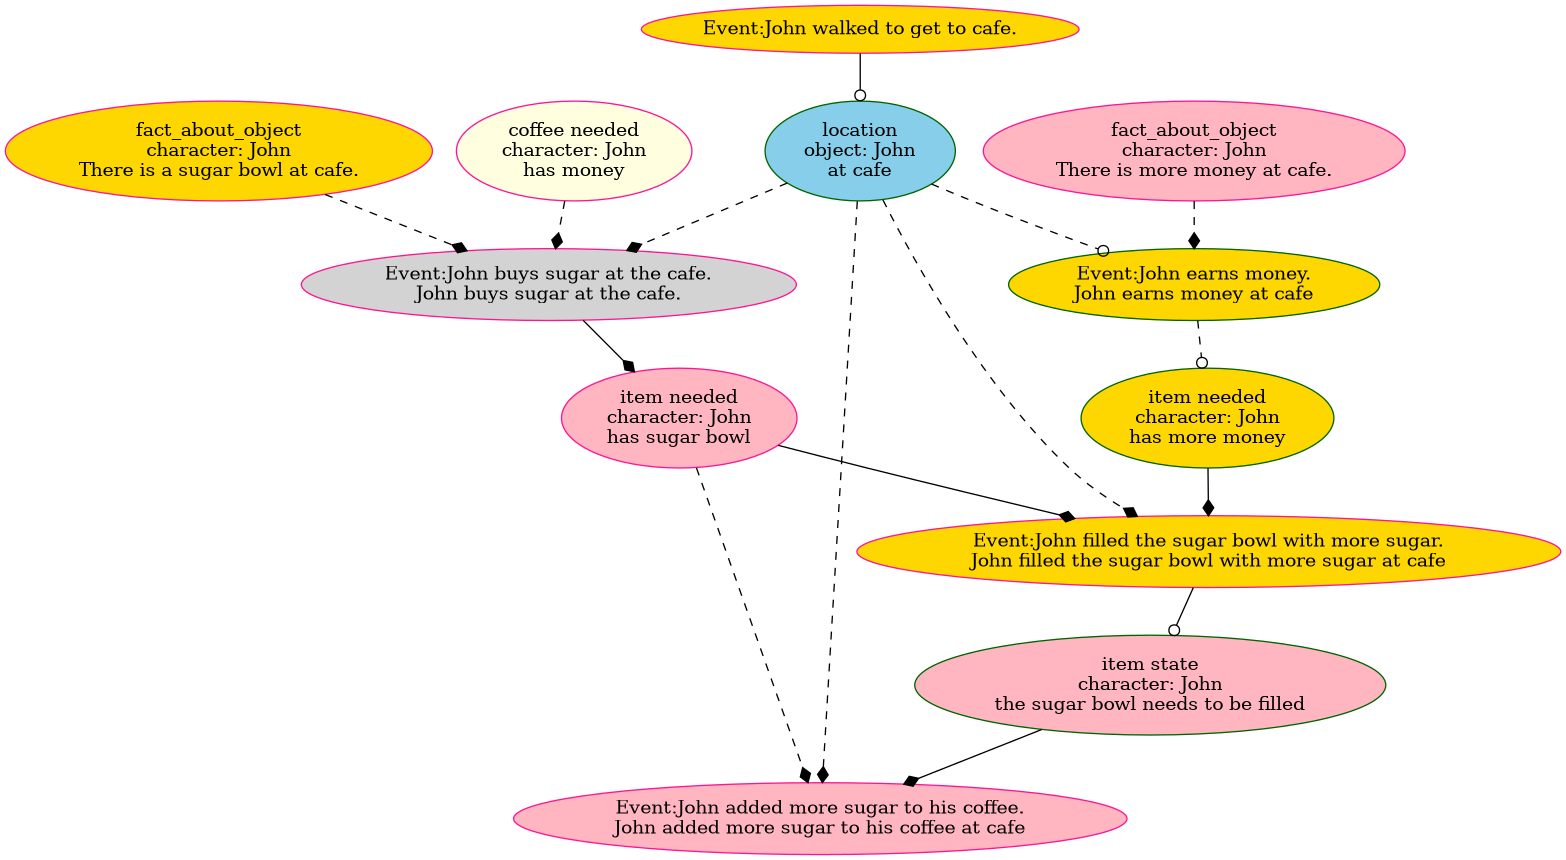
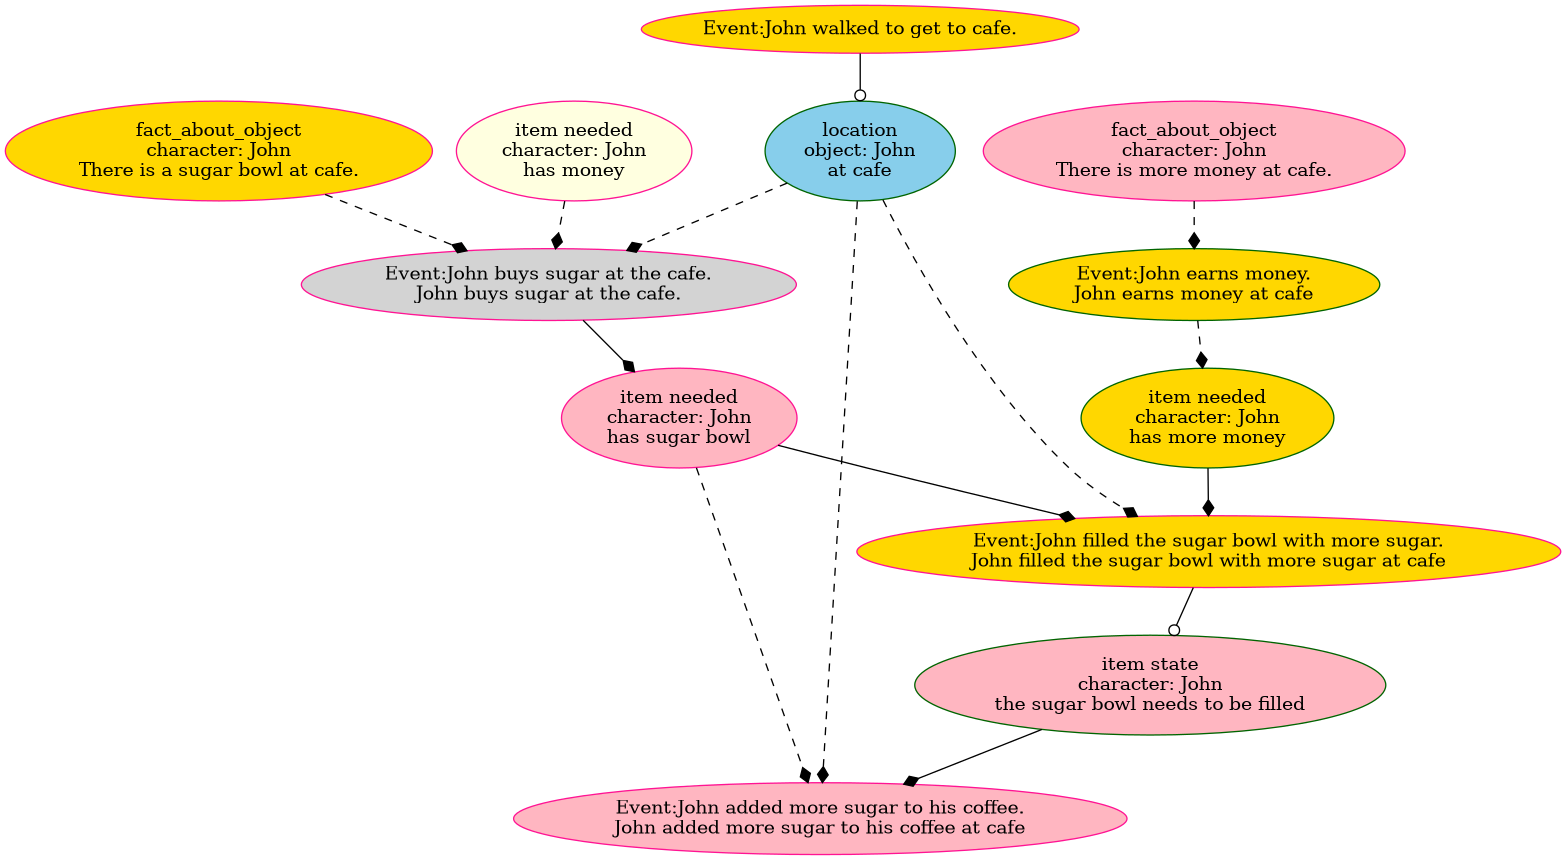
(574, 151) -> (574, 151)
(1014, 218) -> none
(1200, 339) -> (1200, 339)
